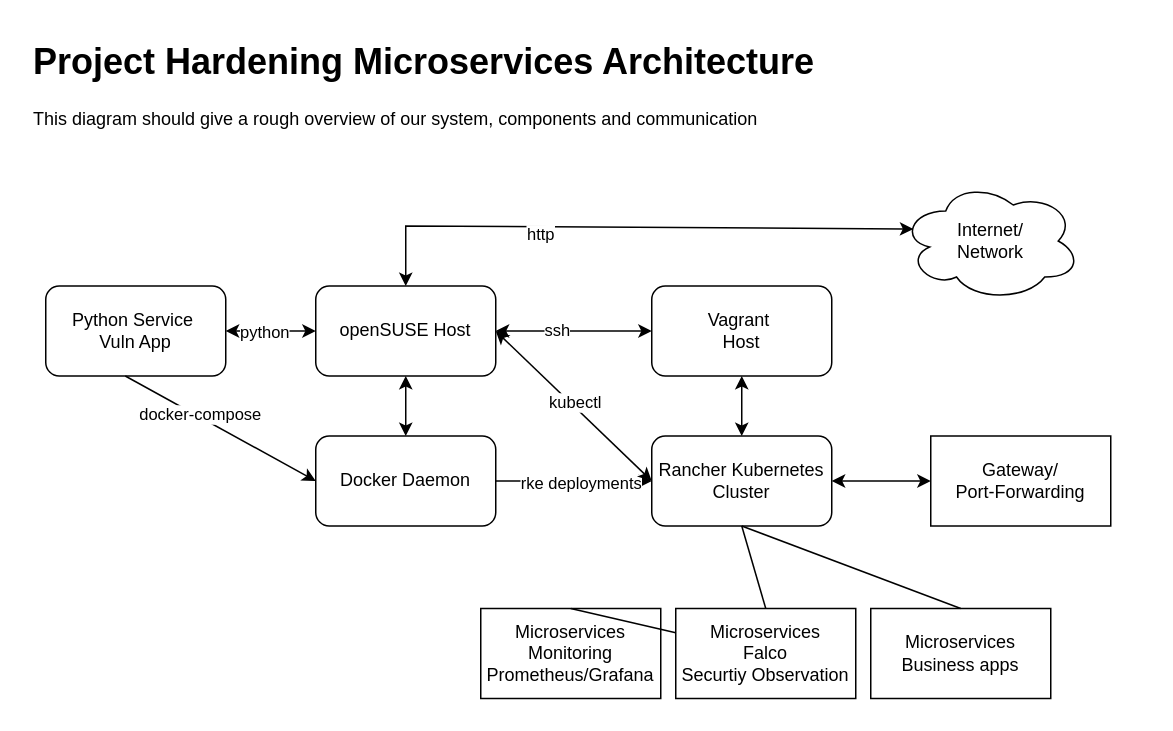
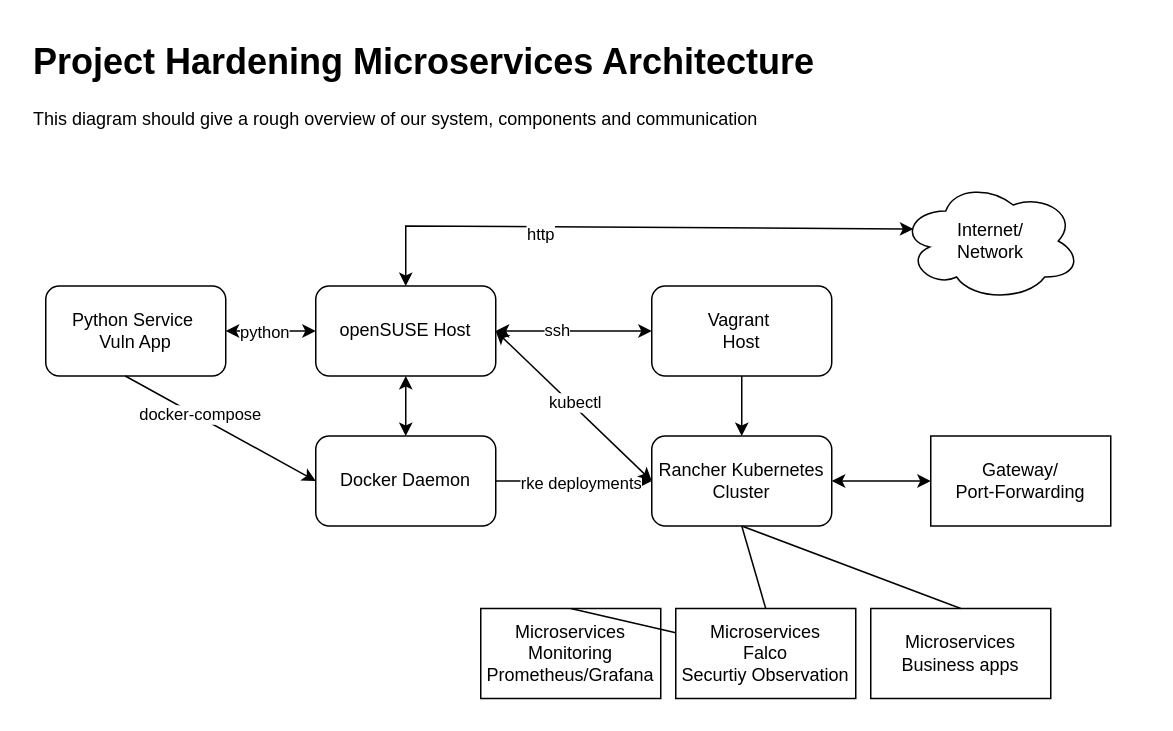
(742, 387) -> (742, 383)
